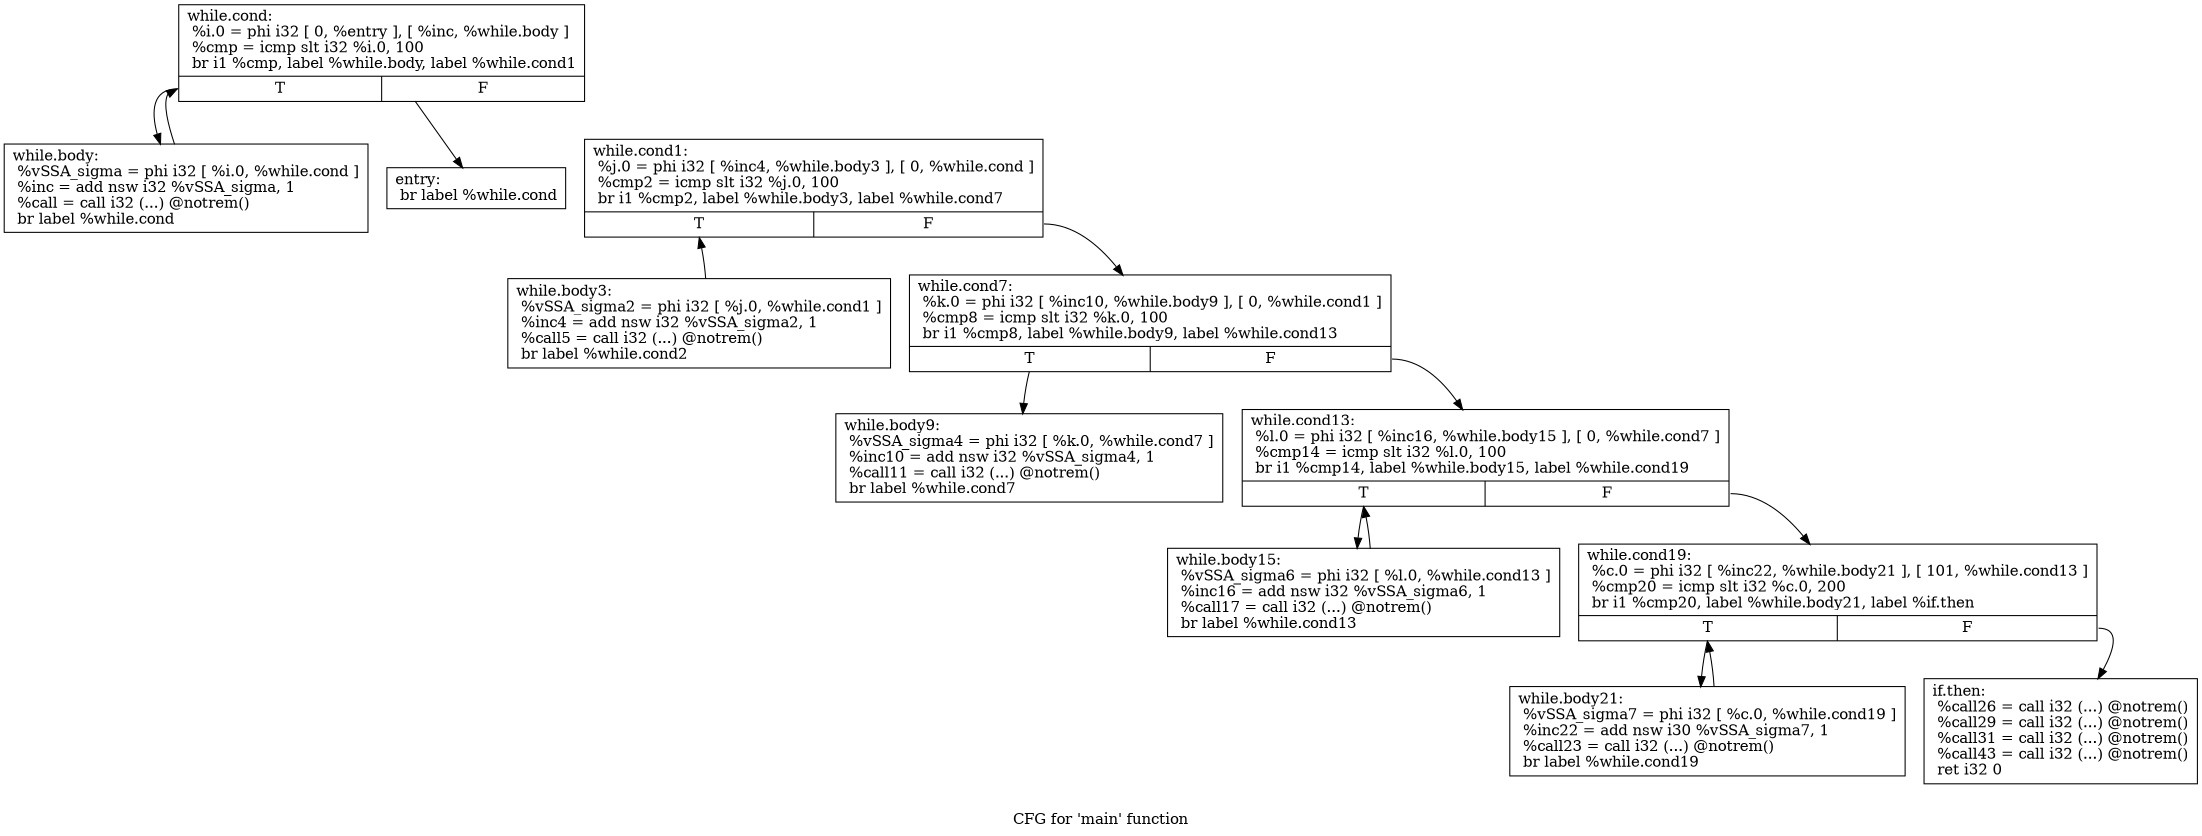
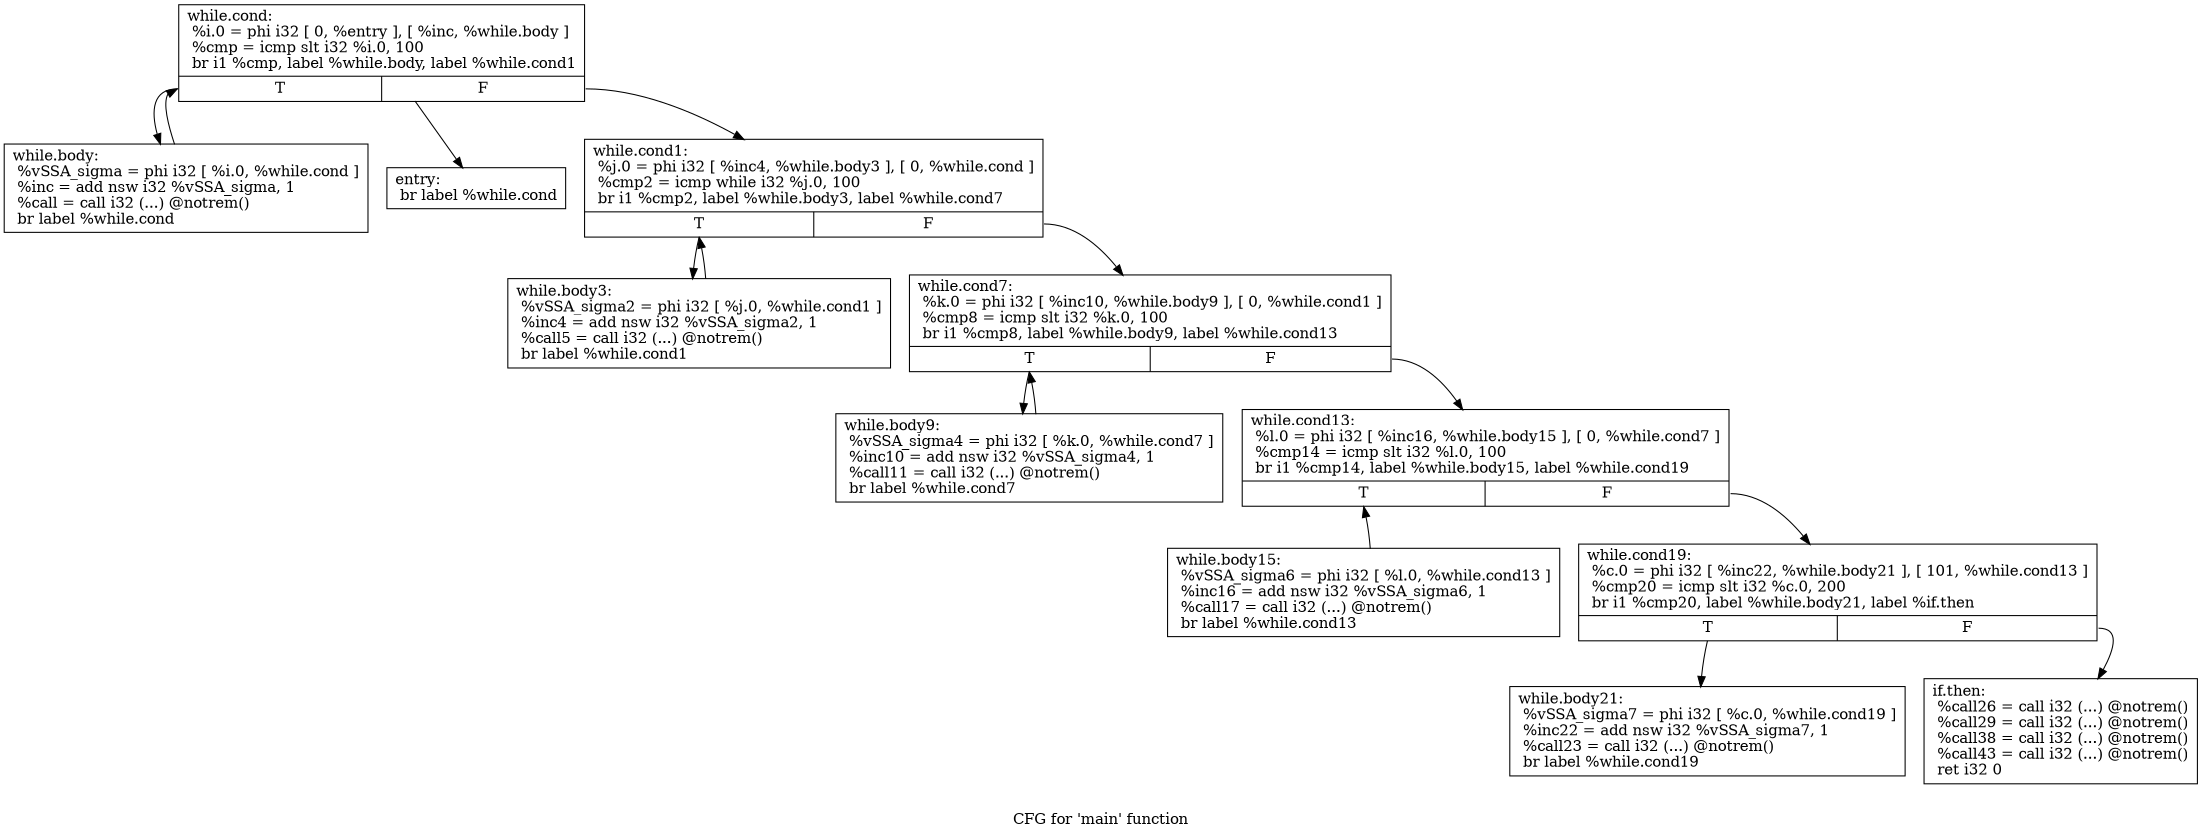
none -> (663, 103)
(717, 183) -> (727, 183)
none -> (696, 253)
(602, 354) -> (602, 354)
none -> (1034, 398)
(1360, 522) -> none
(1712, 669) -> none
(1674, 731) -> (1674, 731)
(2061, 739) -> (2061, 739)
